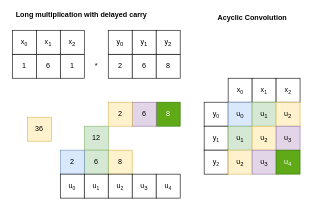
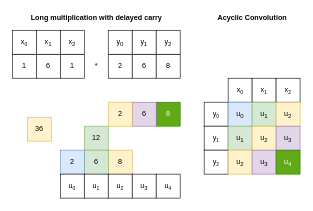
(81, 15) -> (96, 18)
